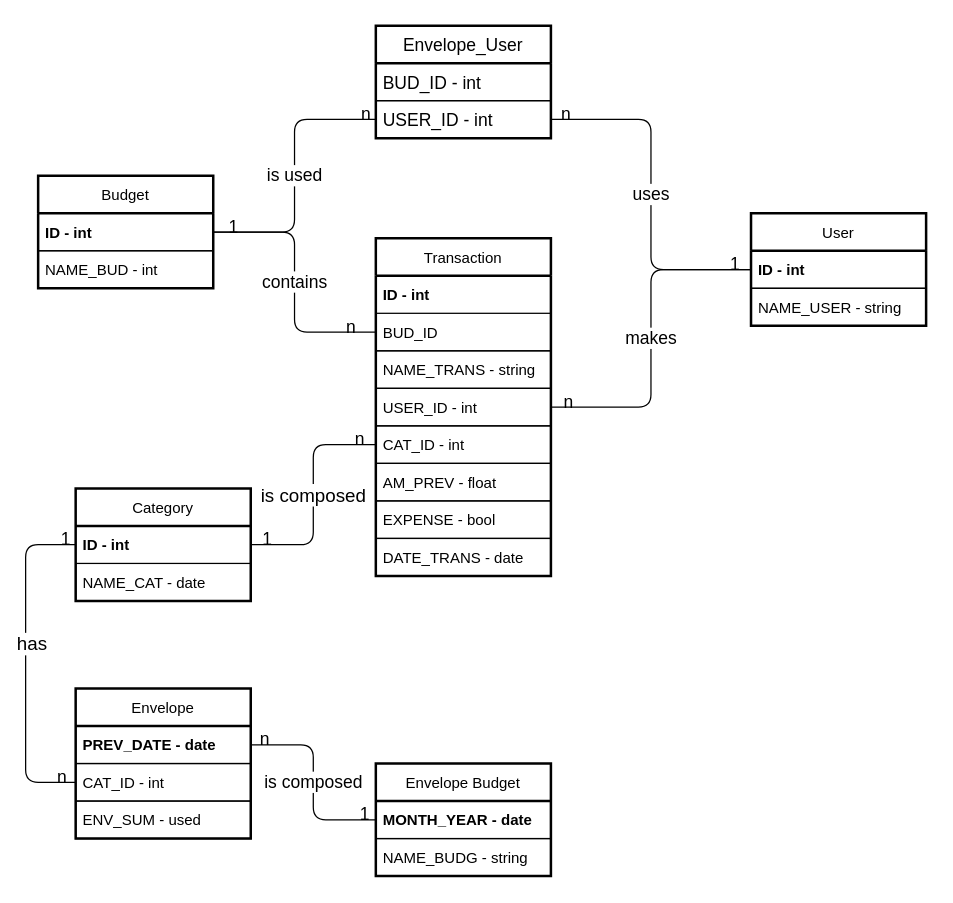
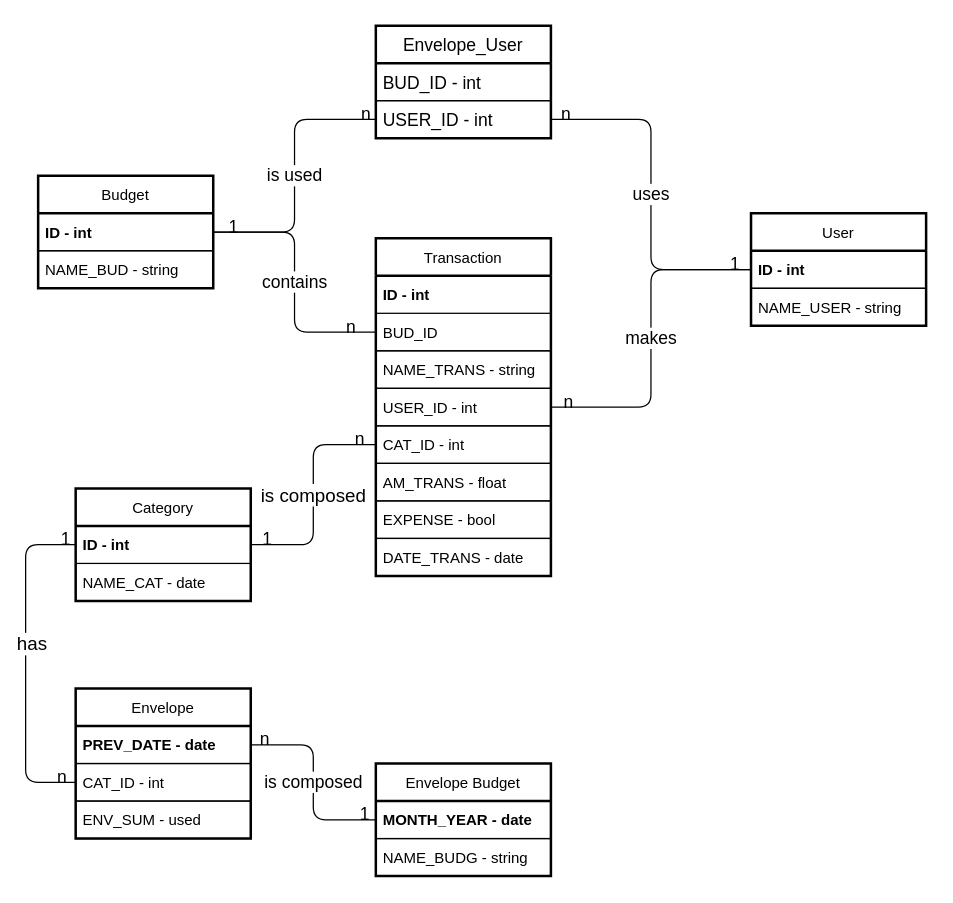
(98, 270) -> (111, 270)
(440, 483) -> (444, 483)
